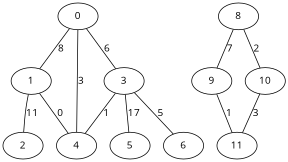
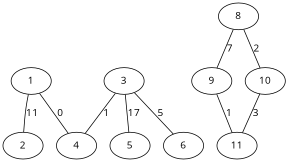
(78, 16) -> none
